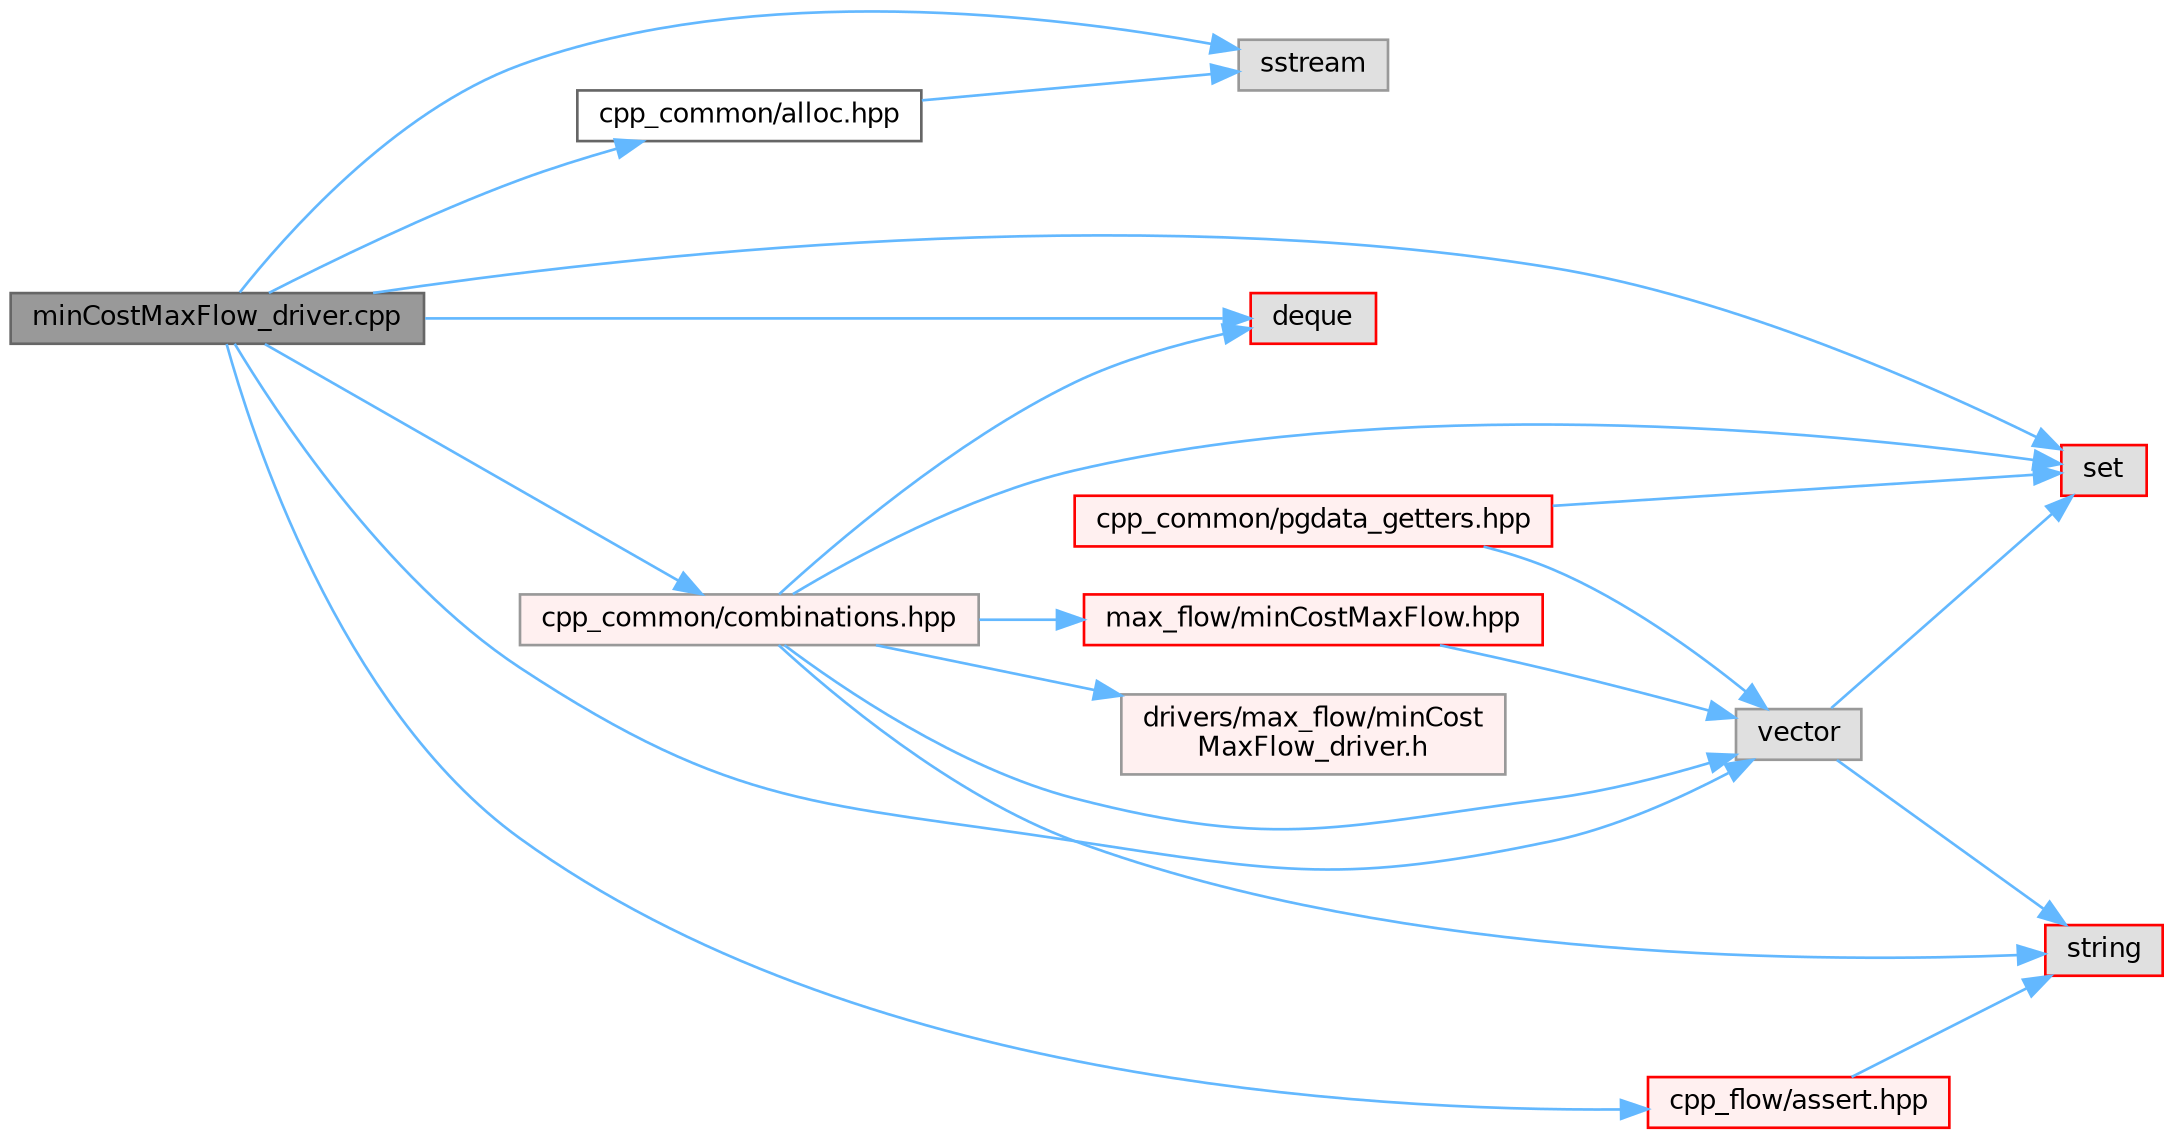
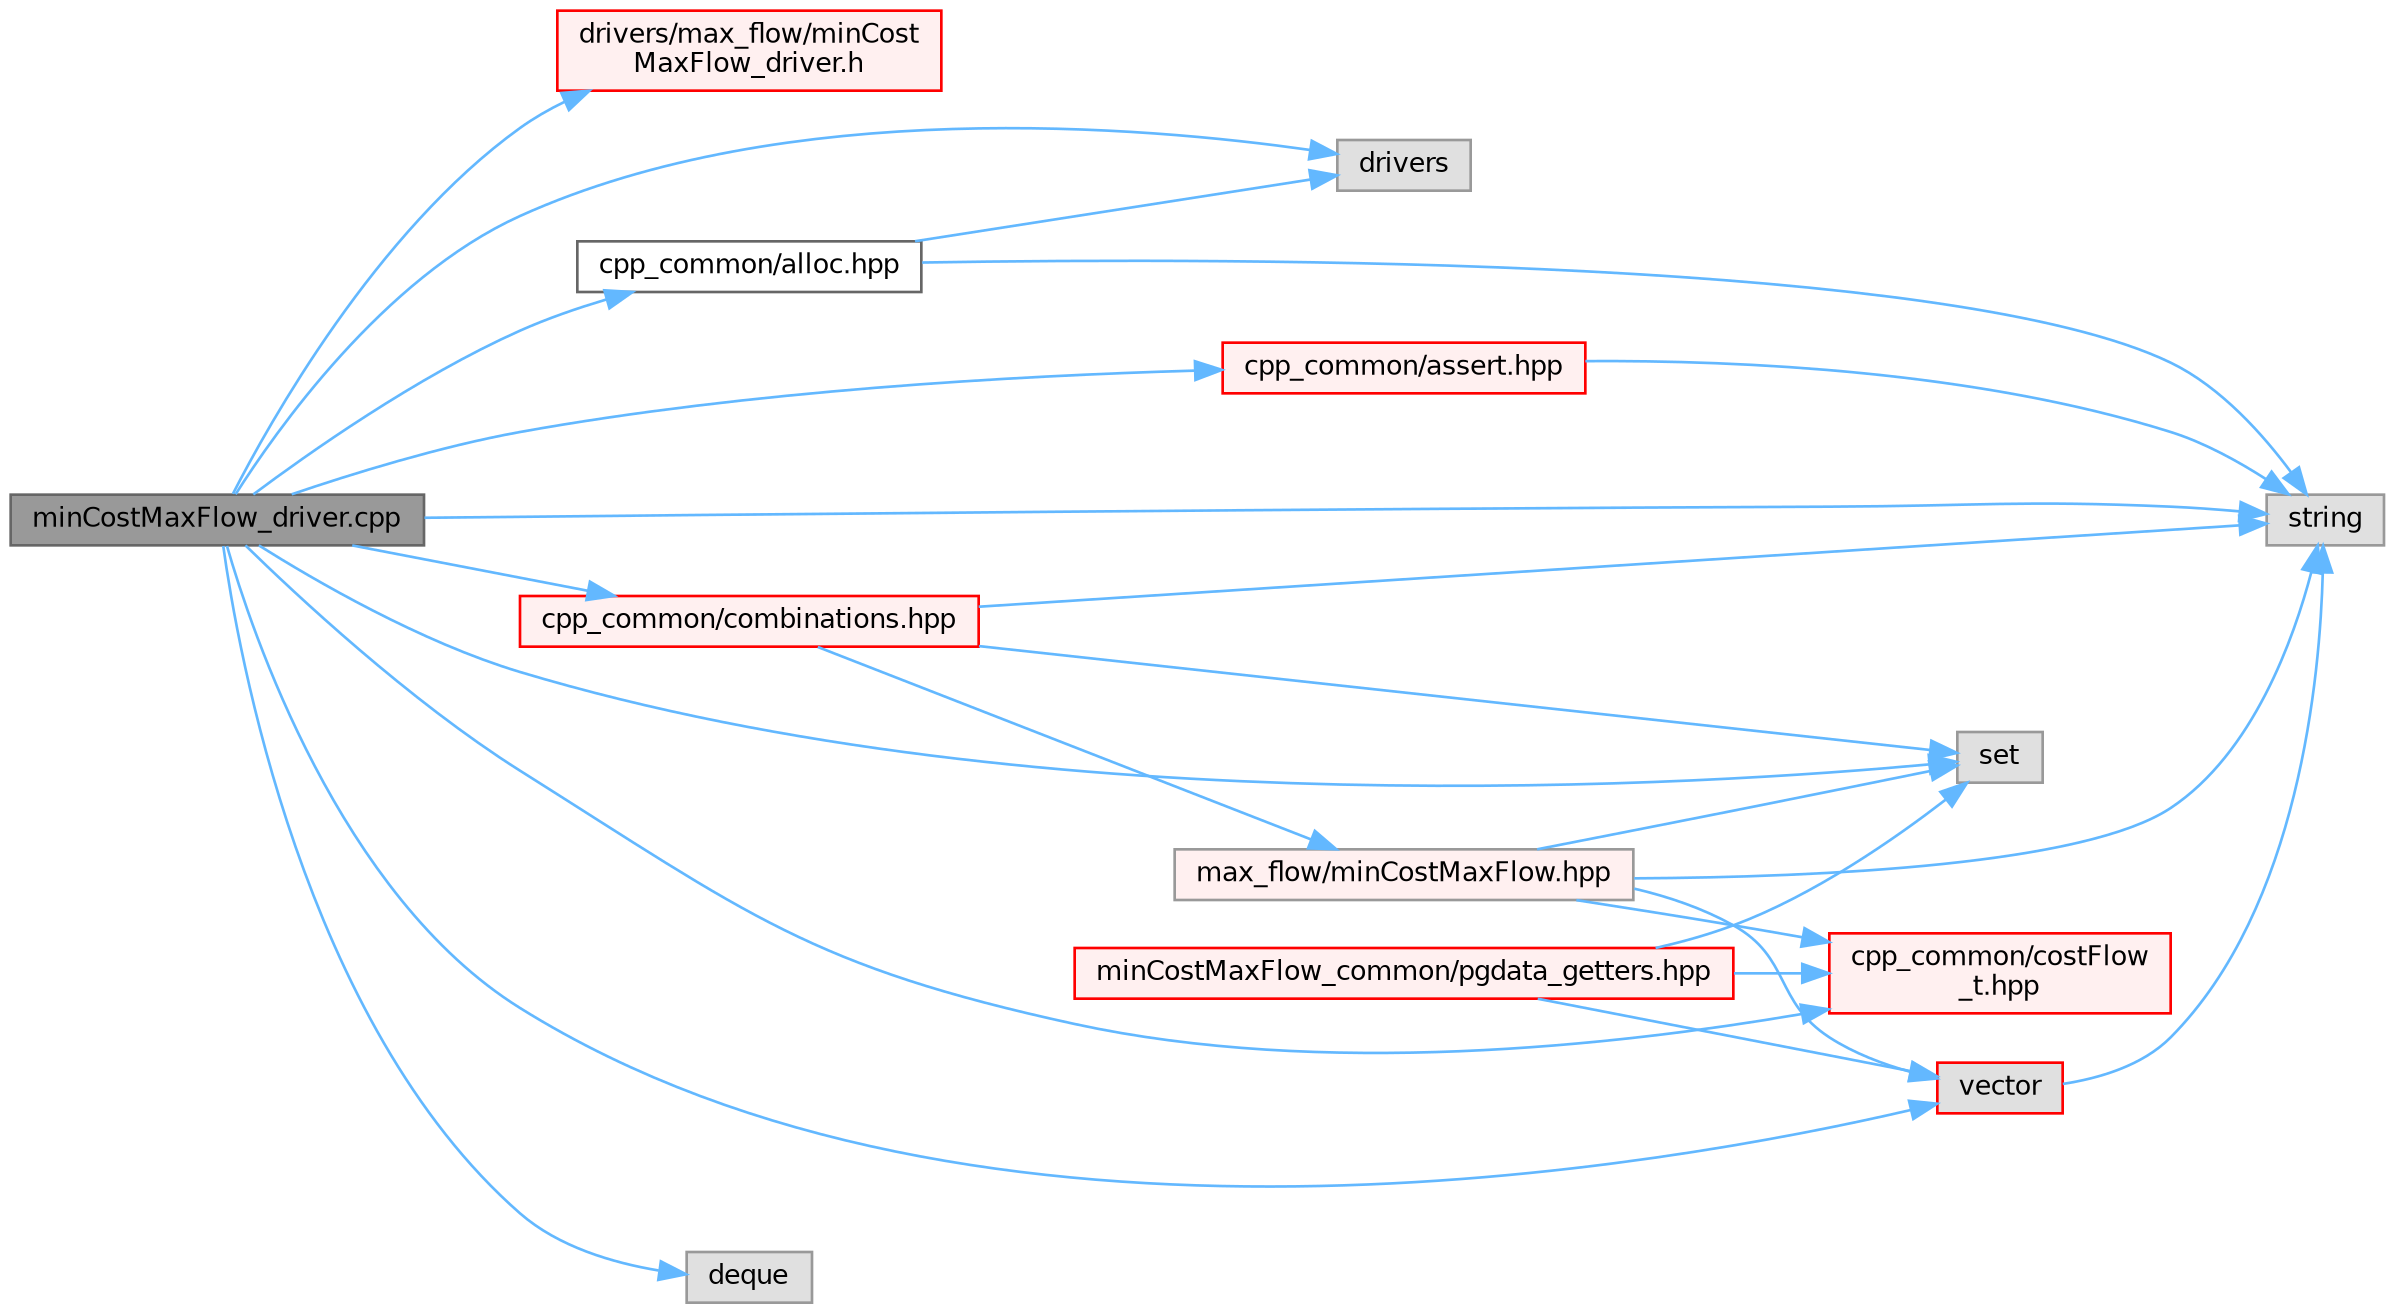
(1313, 65) -> (1404, 165)
none -> (1633, 275)
(1313, 318) -> (749, 1277)
(984, 434) -> none
(2104, 470) -> (2000, 757)
none -> (1332, 510)
(1313, 521) -> (1404, 973)
(1942, 611) -> (1734, 811)
(749, 620) -> (749, 621)
(1313, 620) -> (1404, 875)
(985, 668) -> (372, 275)
(1313, 734) -> (749, 51)
(1799, 734) -> (2000, 1088)
(1229, 826) -> none
none -> (2046, 849)
(2104, 950) -> (2325, 520)
none -> (2000, 973)
(1799, 1102) -> (1404, 368)
